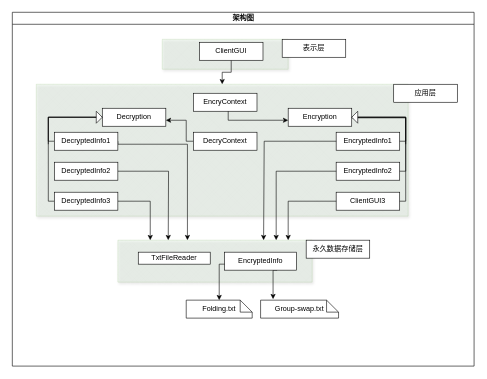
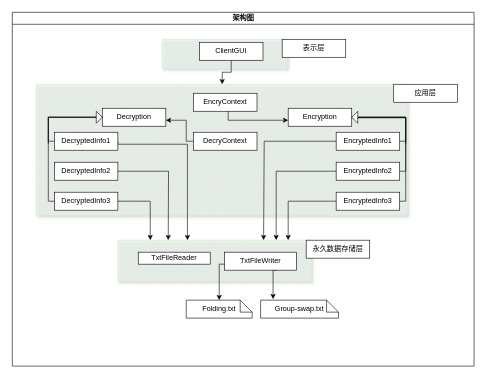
(368, 201) -> (368, 201)
(261, 261) -> (261, 261)
